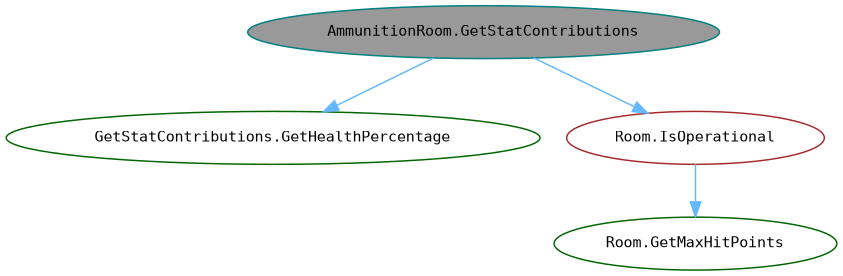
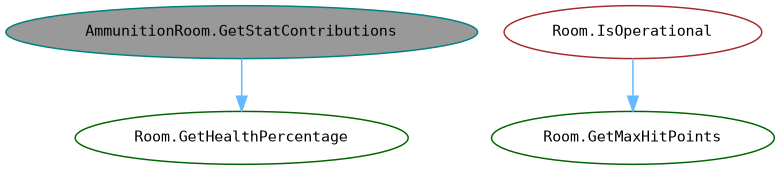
(584, 82) -> none
(273, 138) -> (242, 138)
